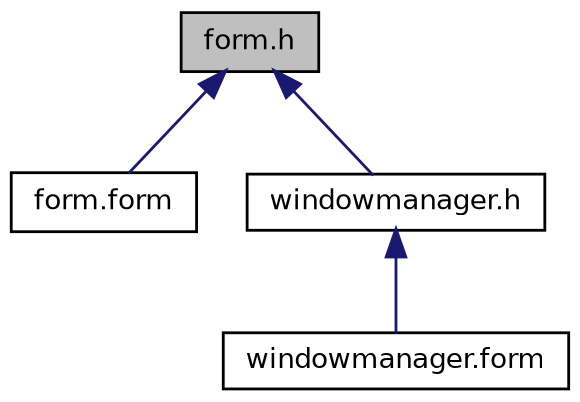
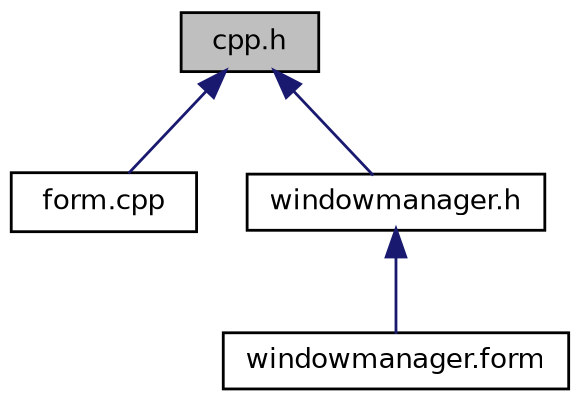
(250, 42) -> (250, 42)
(104, 202) -> (104, 202)
